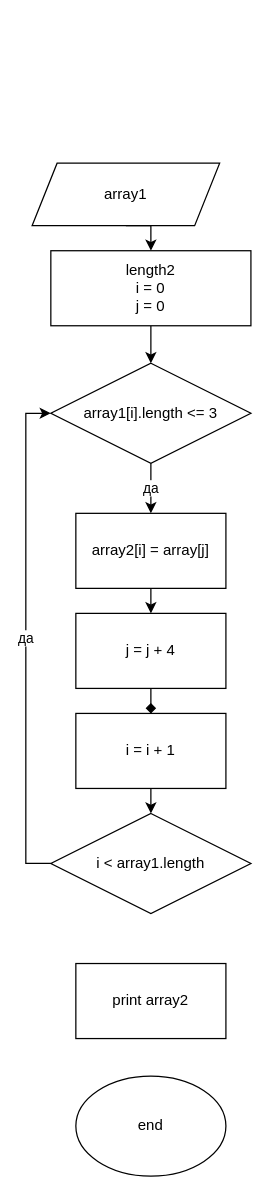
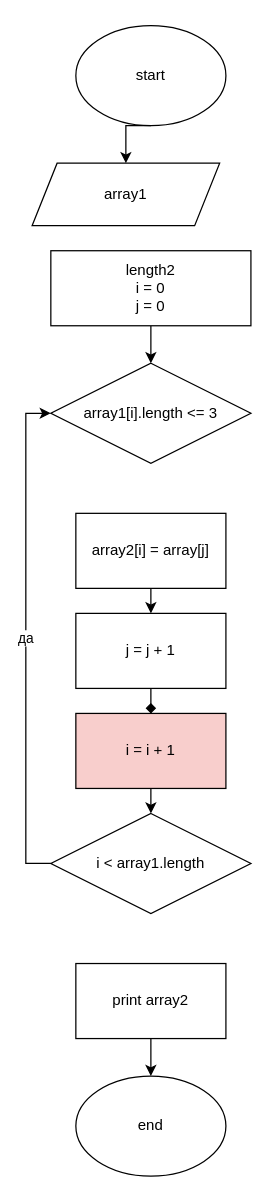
none -> (151, 76)
none -> (126, 128)
(151, 233) -> none
(151, 484) -> none
(151, 651) -> (151, 651)
(151, 751) -> (151, 751)
none -> (151, 1052)
